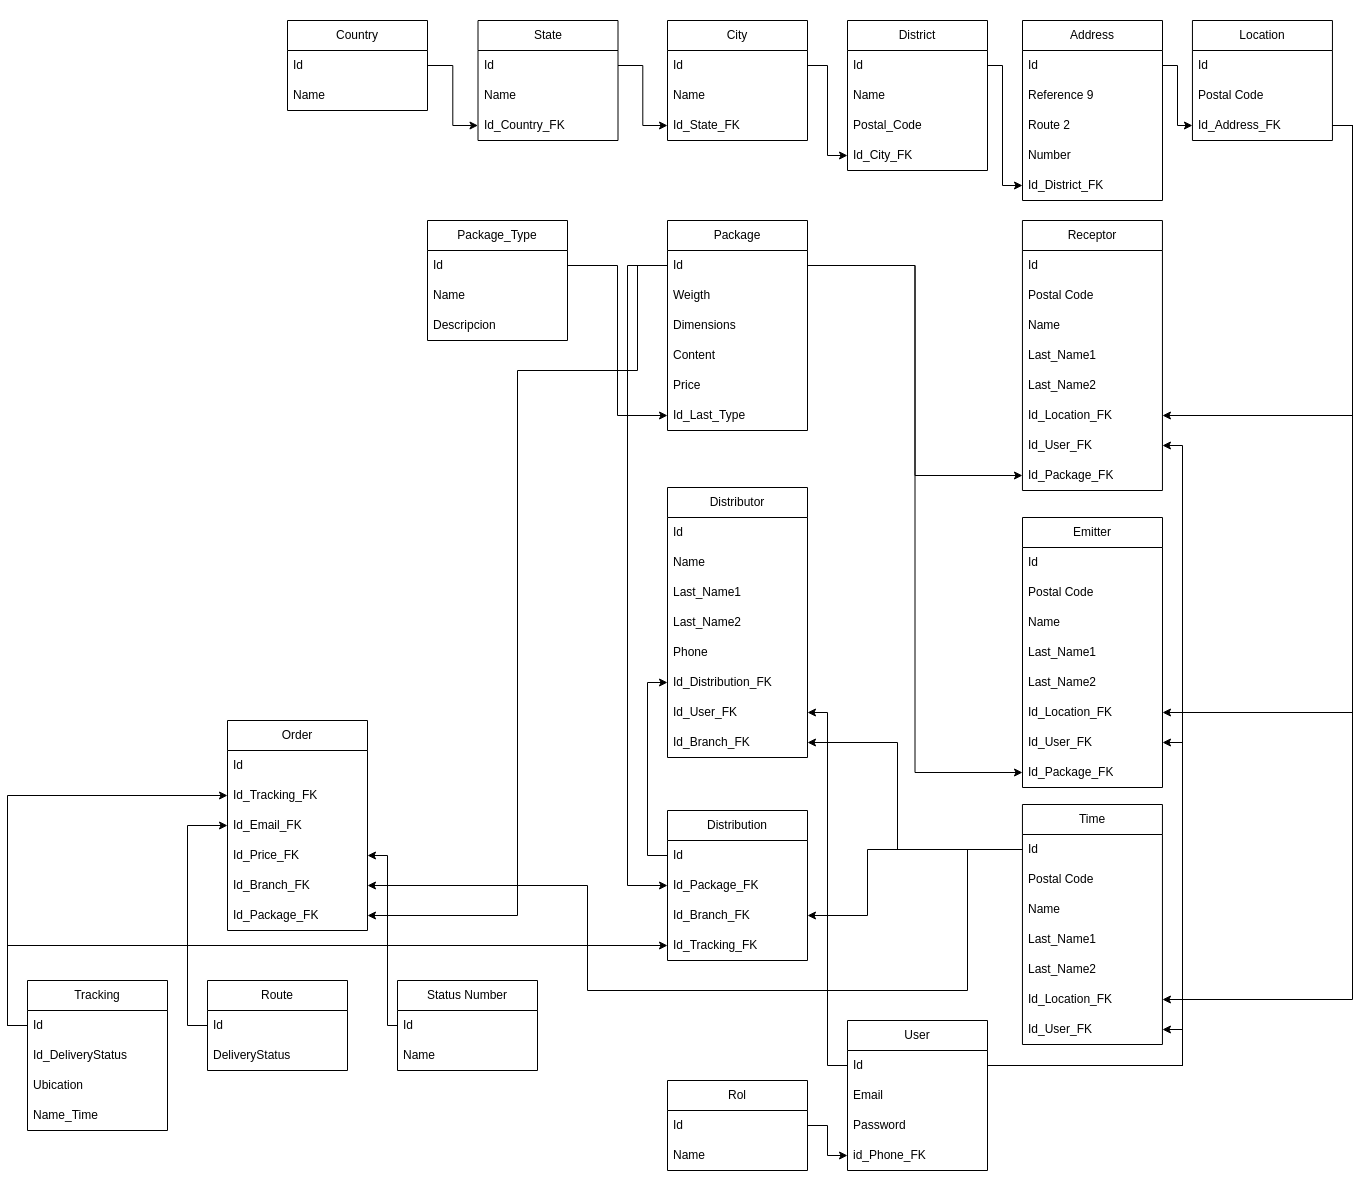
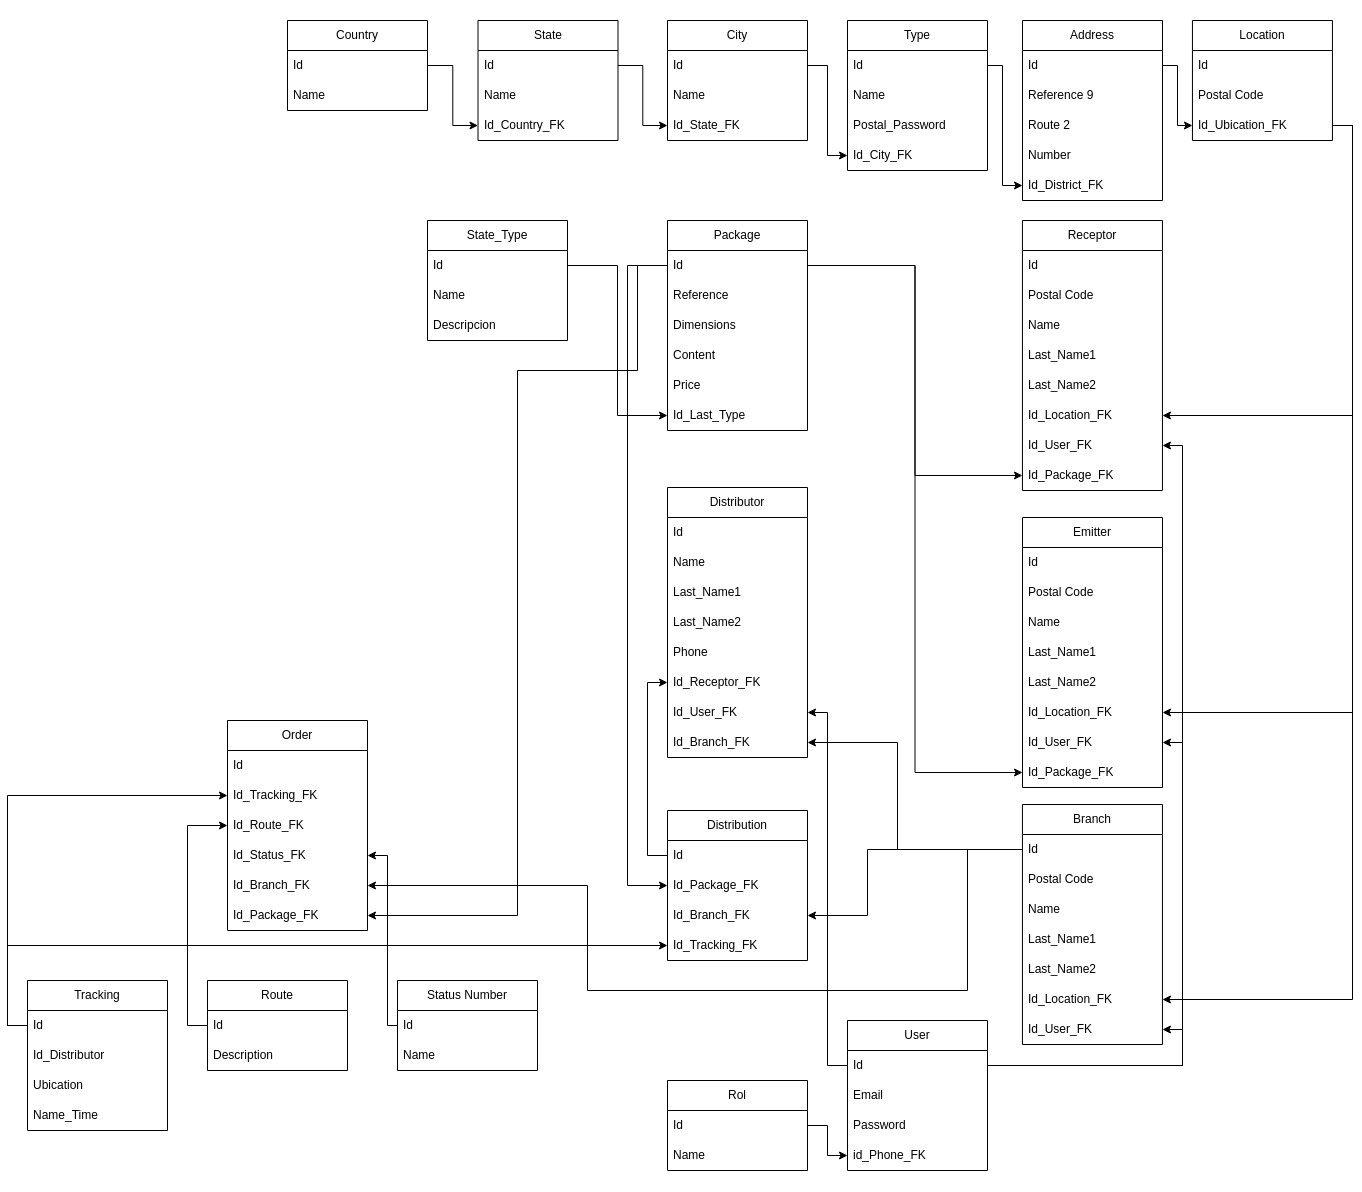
(918, 36) -> (918, 36)
(889, 126) -> (902, 126)
(1242, 126) -> (1246, 126)
(498, 236) -> (498, 236)
(692, 296) -> (704, 296)
(729, 683) -> (721, 683)
(1093, 820) -> (1093, 820)
(267, 826) -> (270, 826)
(269, 856) -> (274, 856)
(88, 1056) -> (77, 1056)
(257, 1056) -> (247, 1056)
